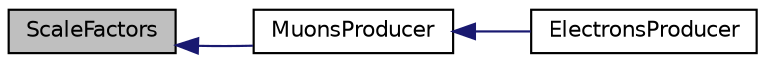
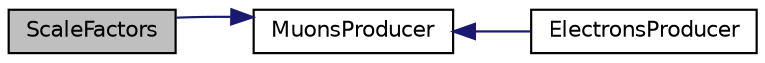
(225, 46) -> (203, 17)
